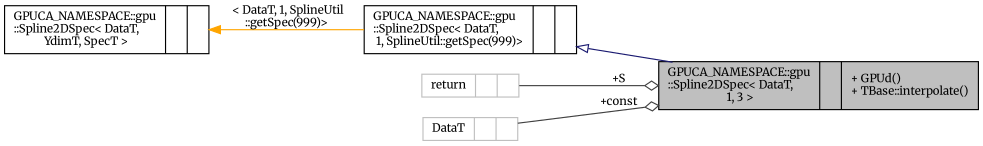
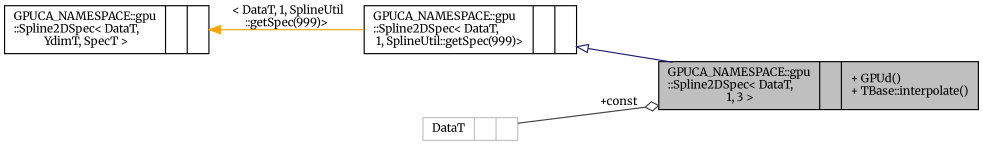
(470, 86) -> none
